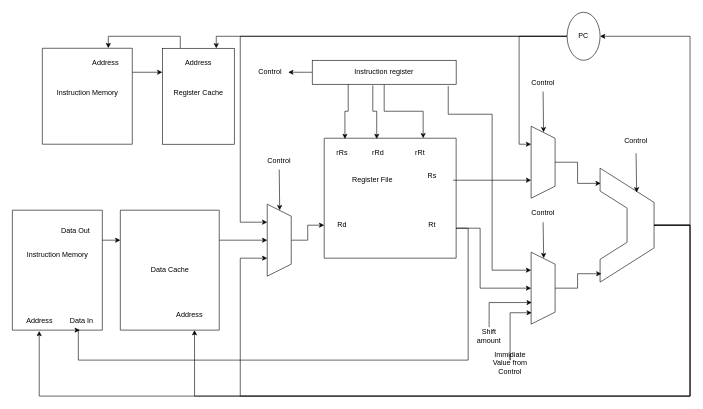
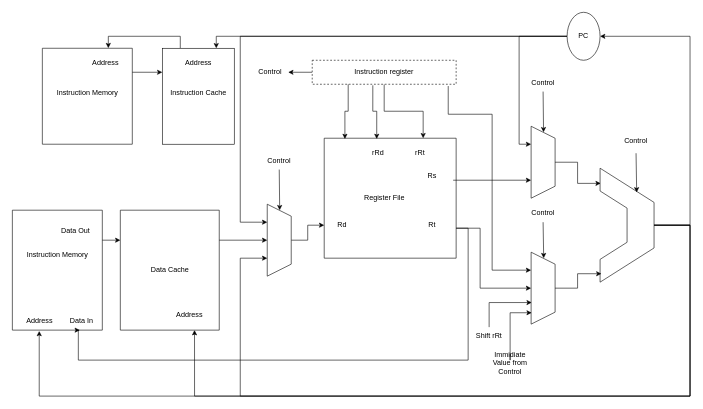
(384, 72) -> (384, 72)
(199, 93) -> (199, 93)
(342, 153) -> none
(372, 180) -> (384, 198)
(489, 336) -> (489, 336)
